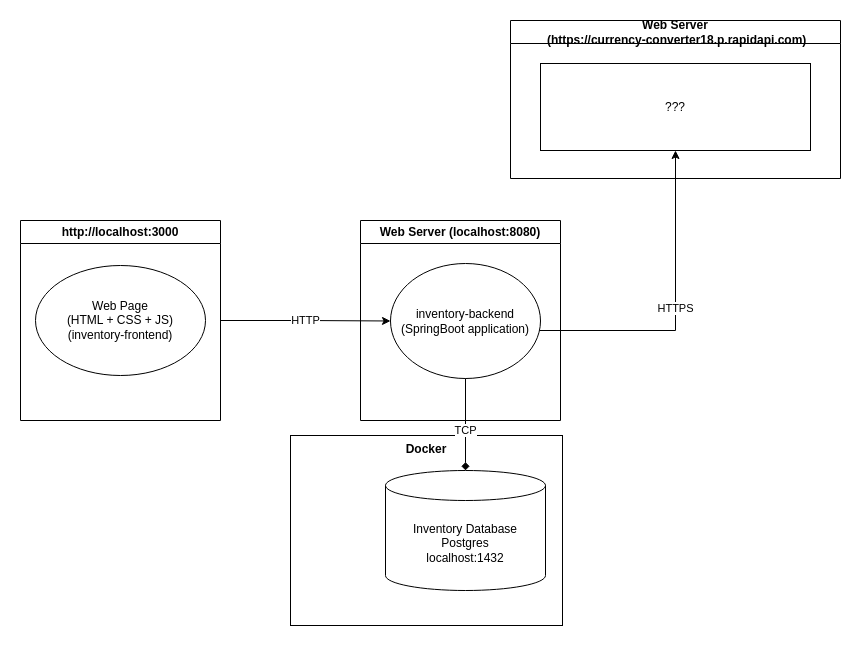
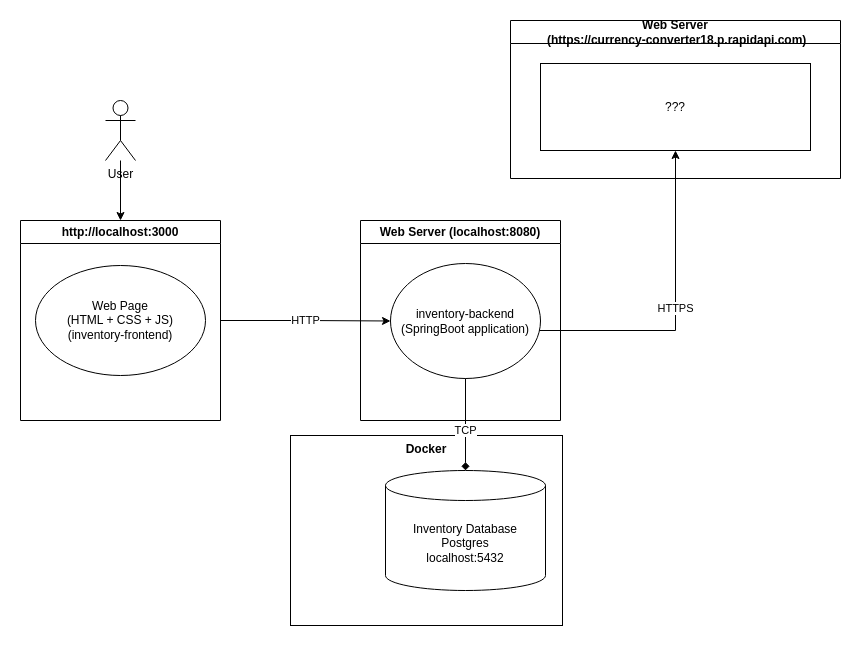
none -> (121, 131)
none -> (121, 187)
(466, 544) -> (466, 544)
